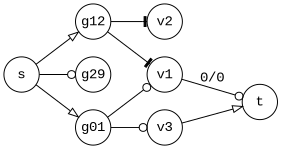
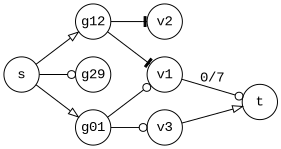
(212, 78) -> (212, 78)
